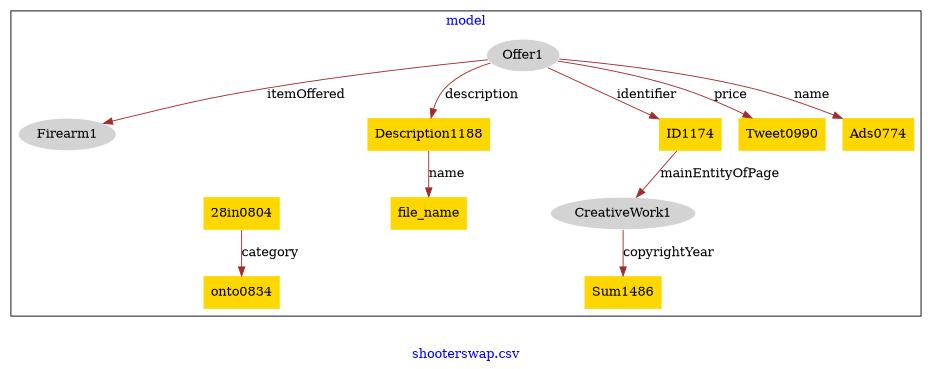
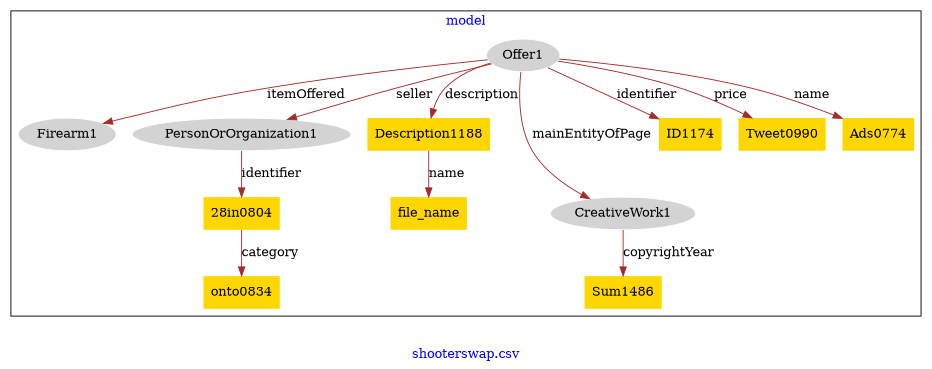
none -> (242, 134)
(660, 171) -> (529, 144)
